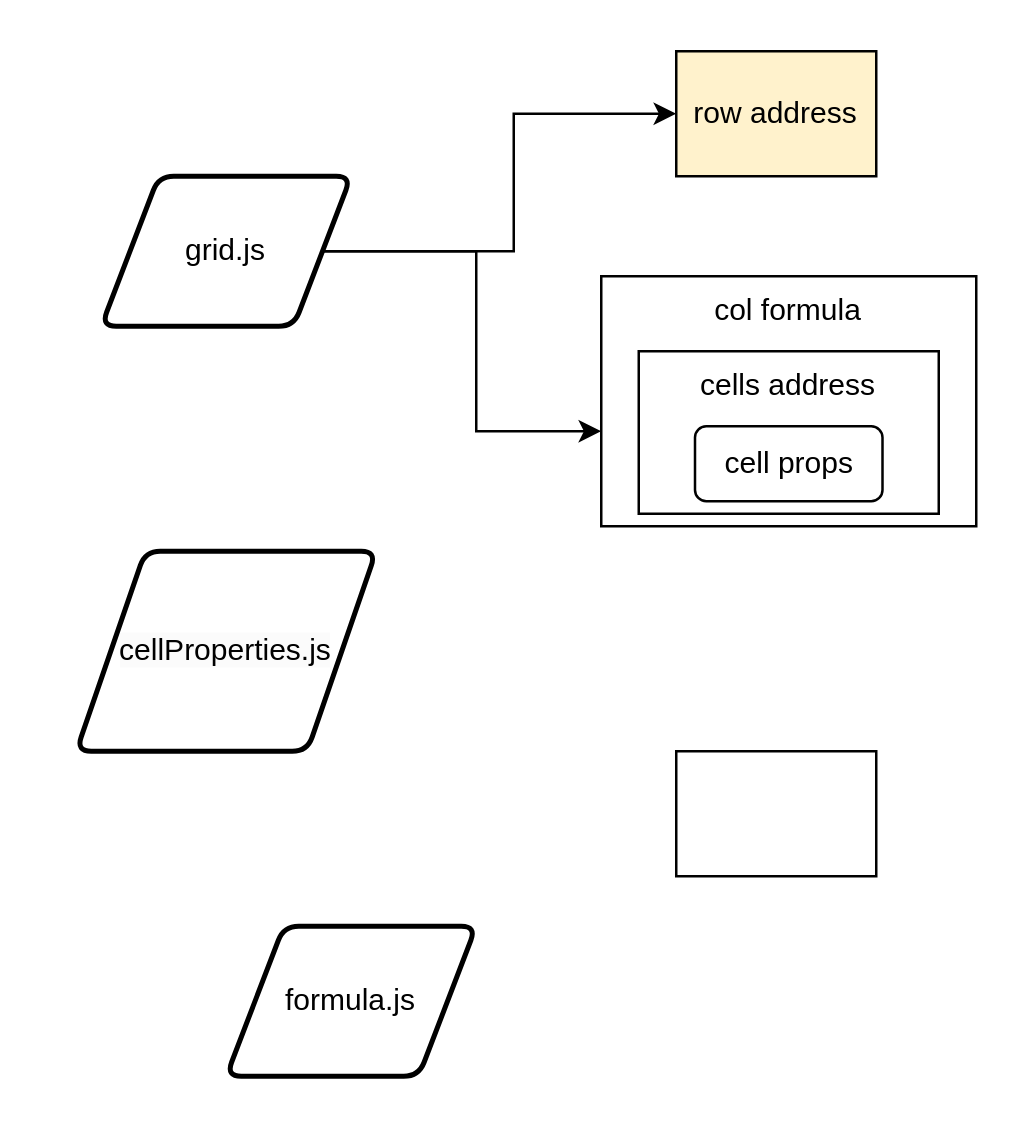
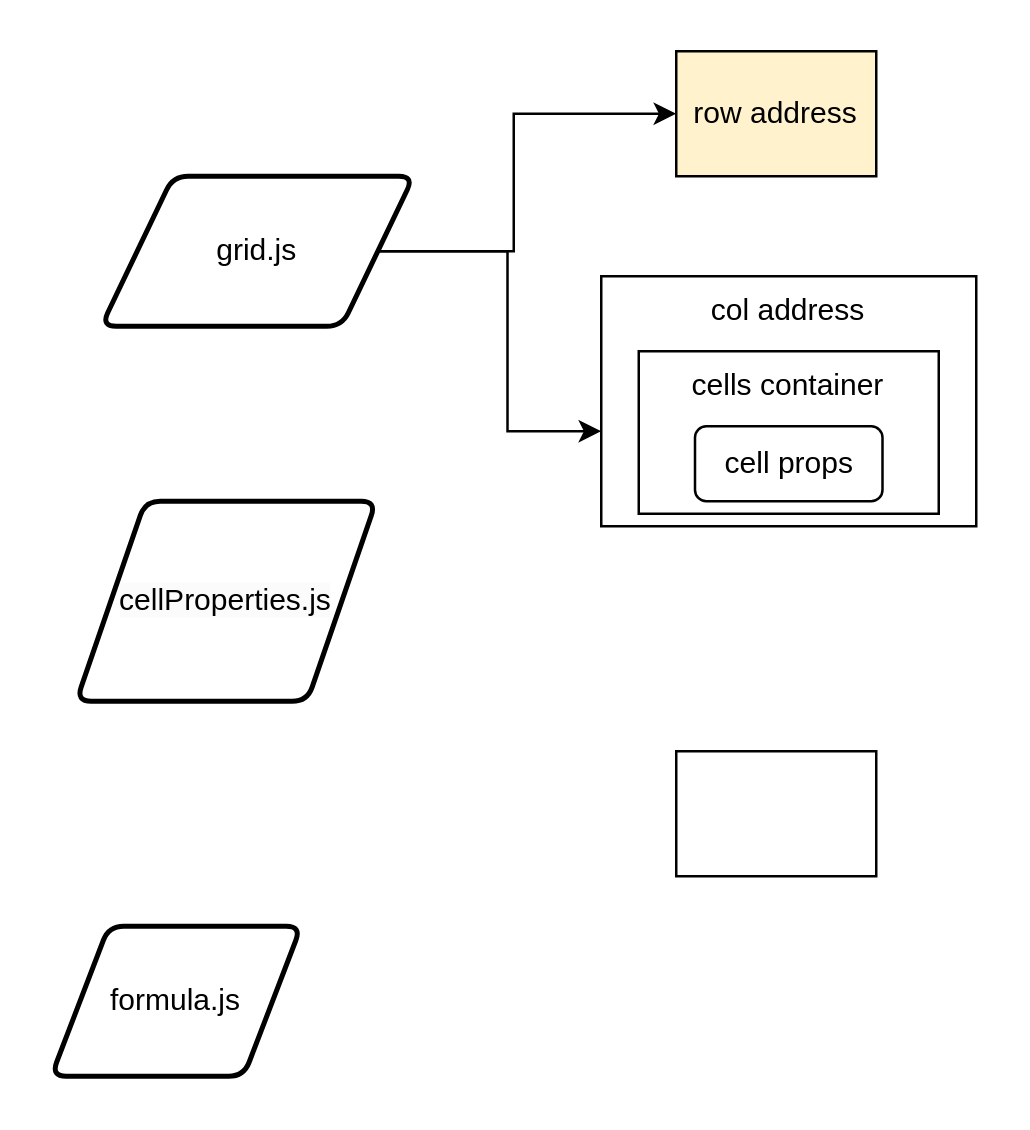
(226, 251) -> (258, 251)
(789, 312) -> (789, 312)
(789, 387) -> (789, 387)
(226, 651) -> (226, 601)
(351, 1001) -> (176, 1001)
